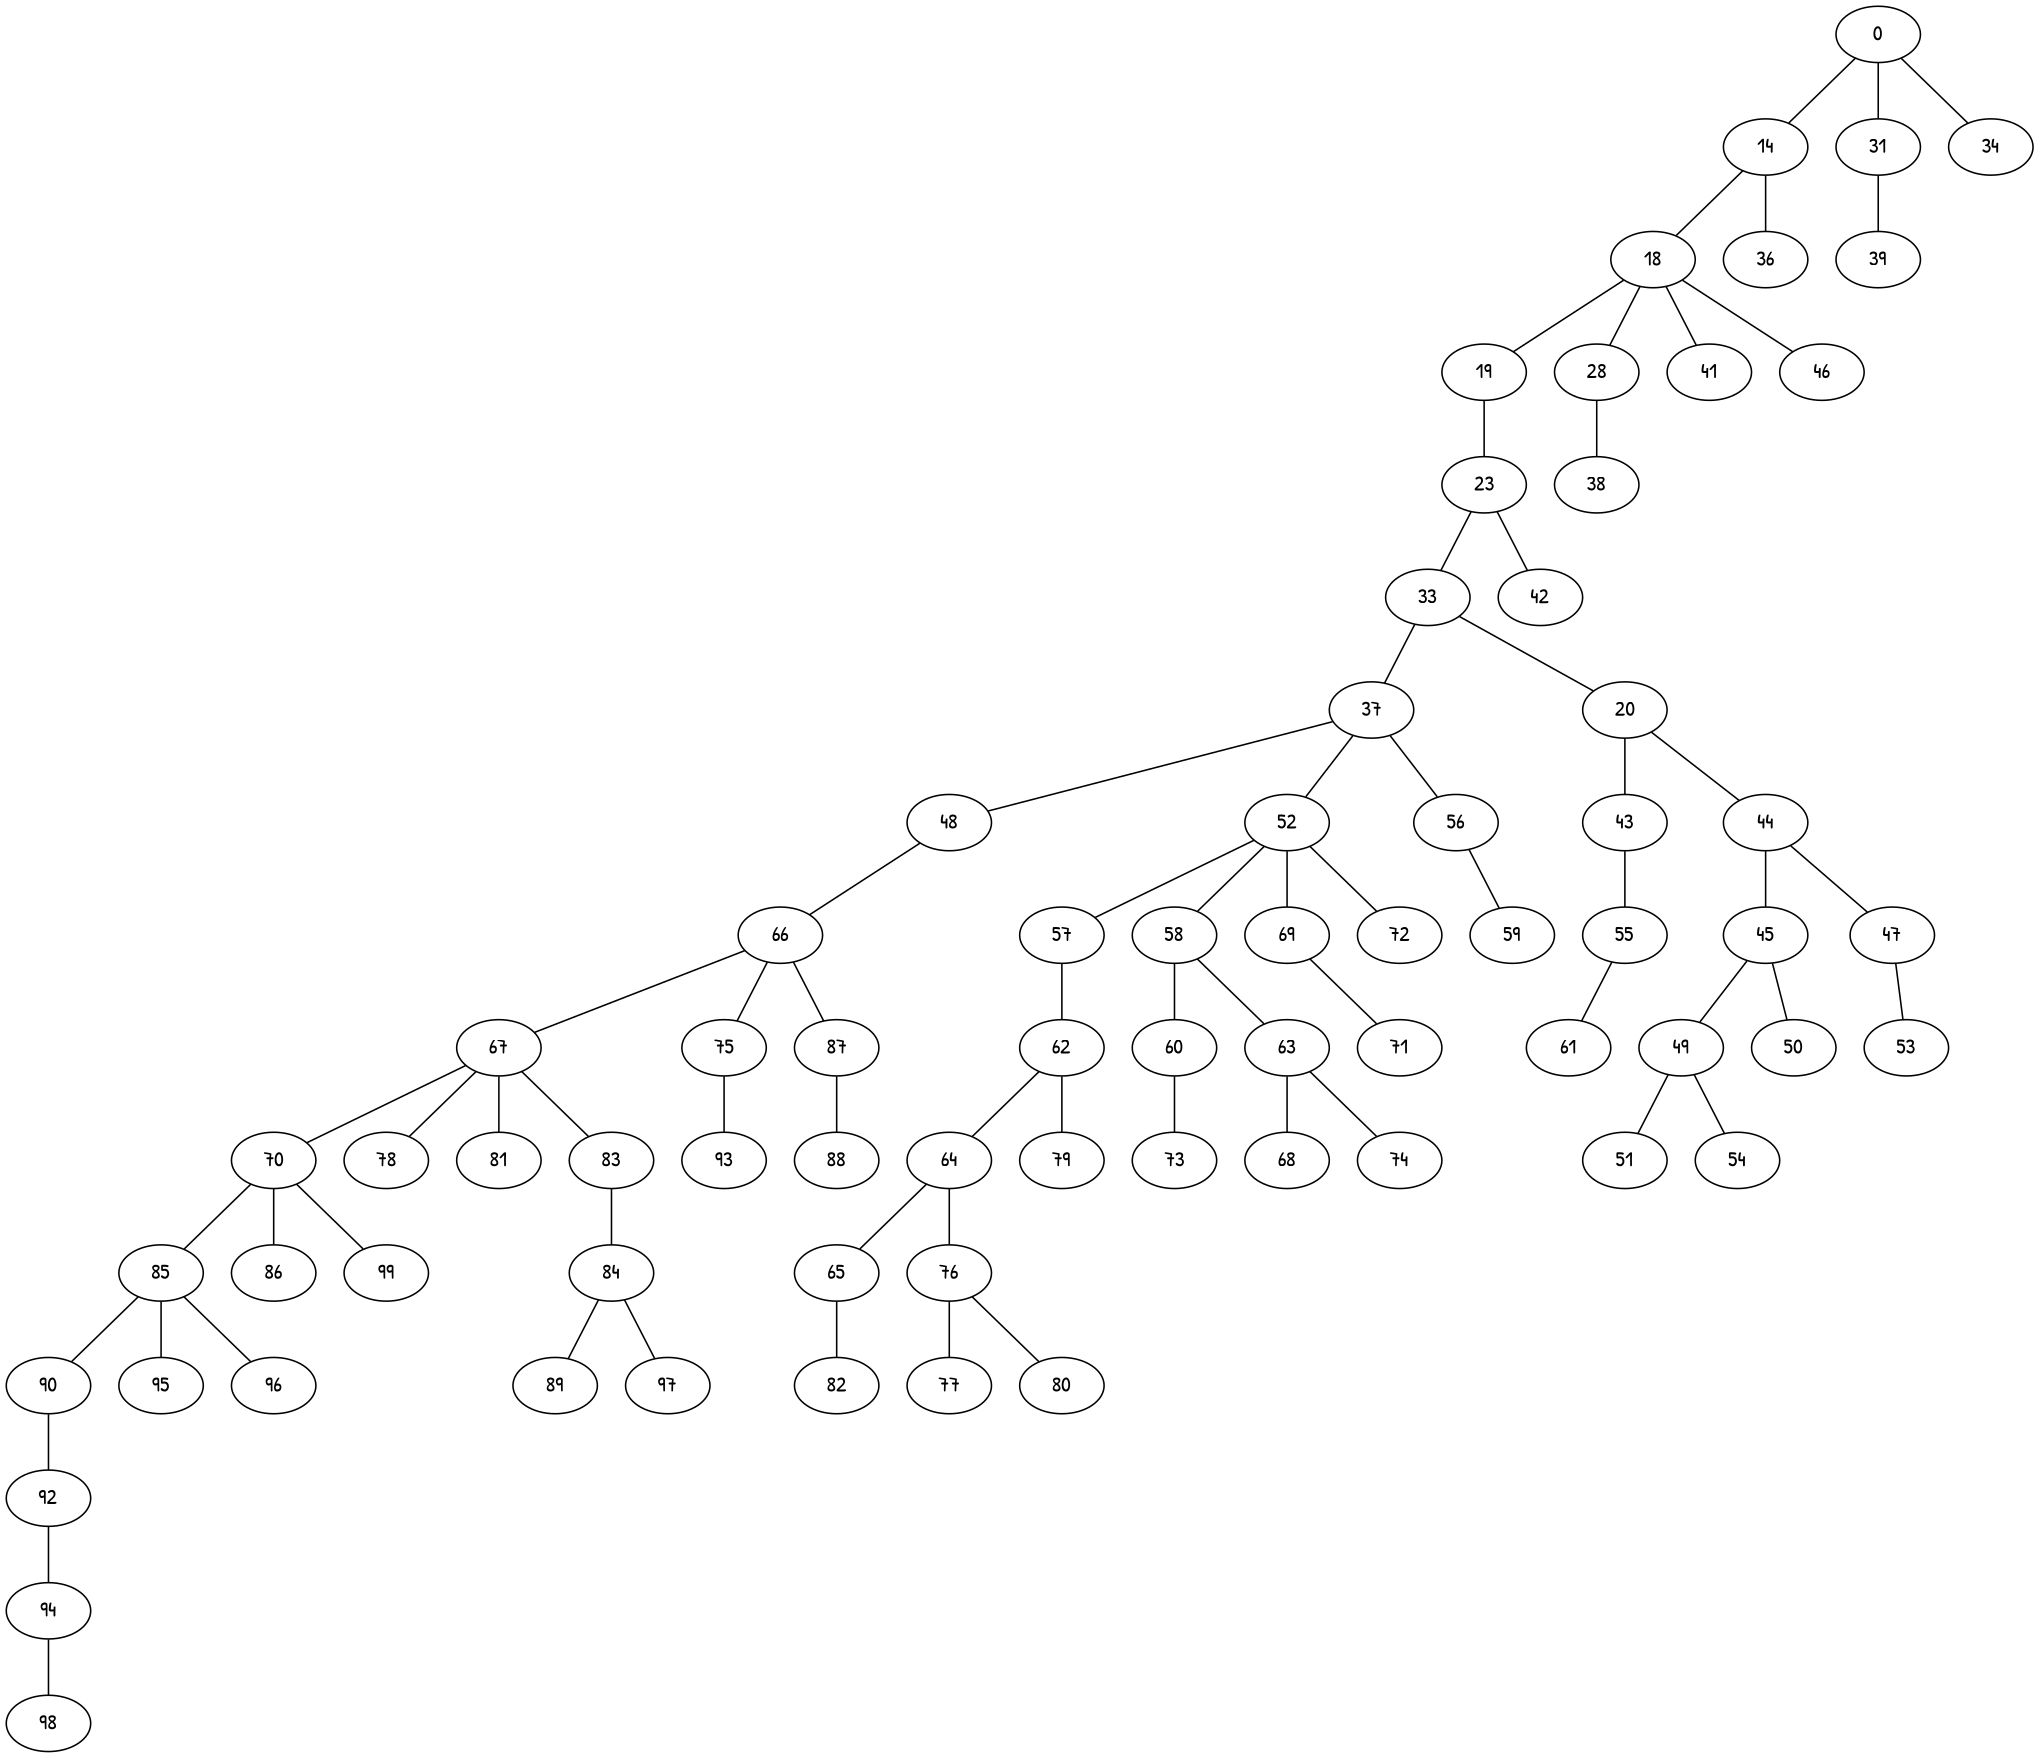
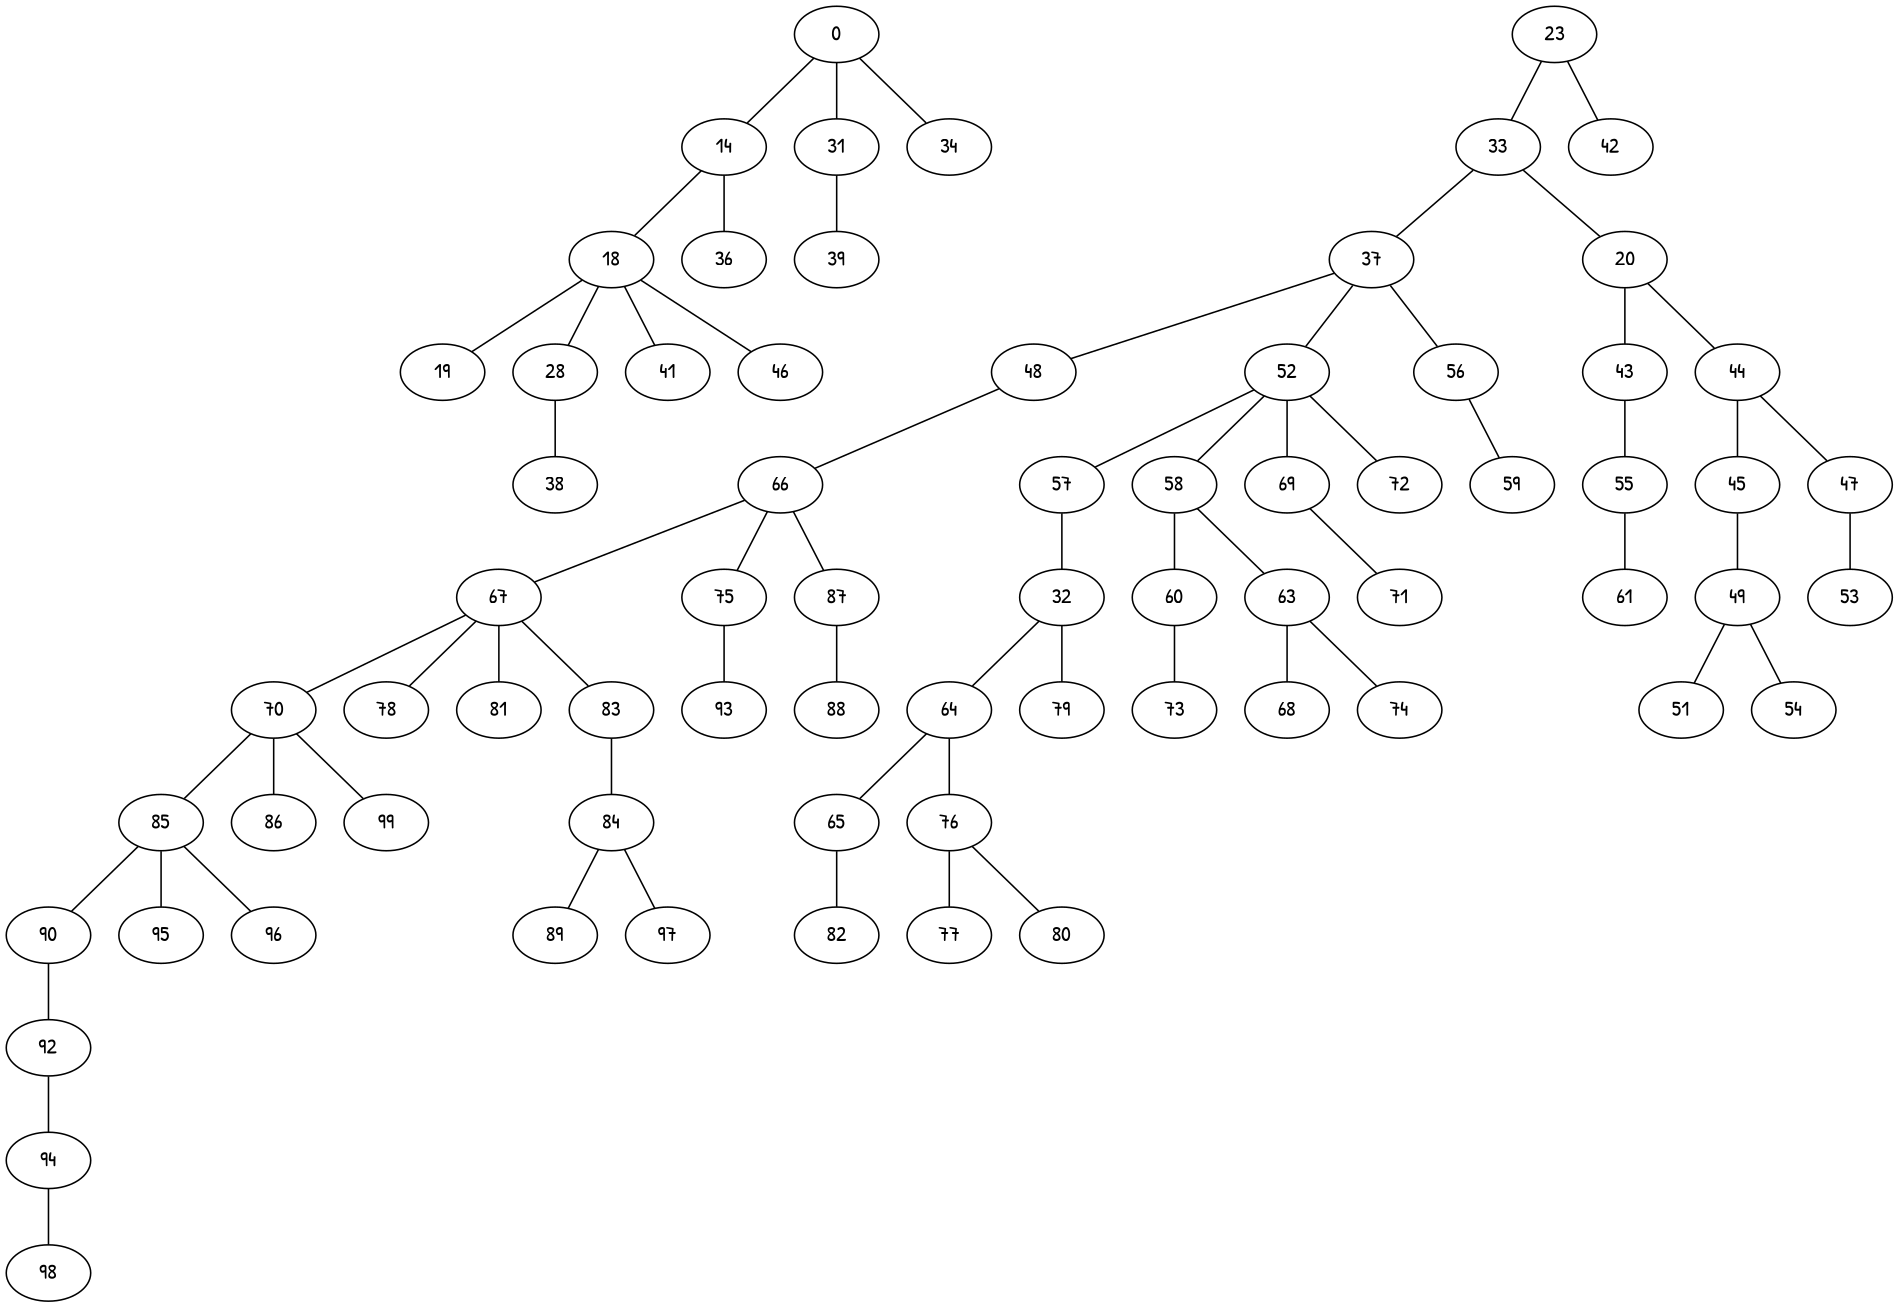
(1484, 429) -> none
(1062, 1048) -> (1062, 597)
(1794, 1048) -> none
